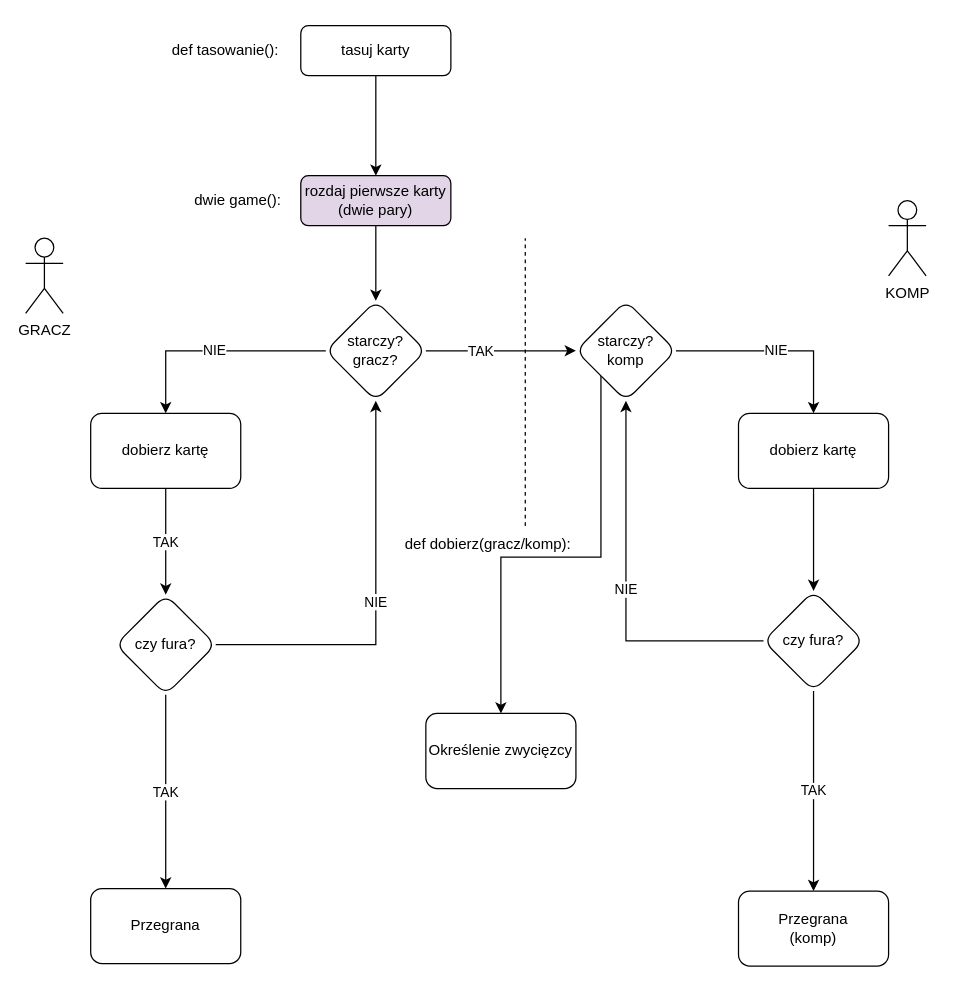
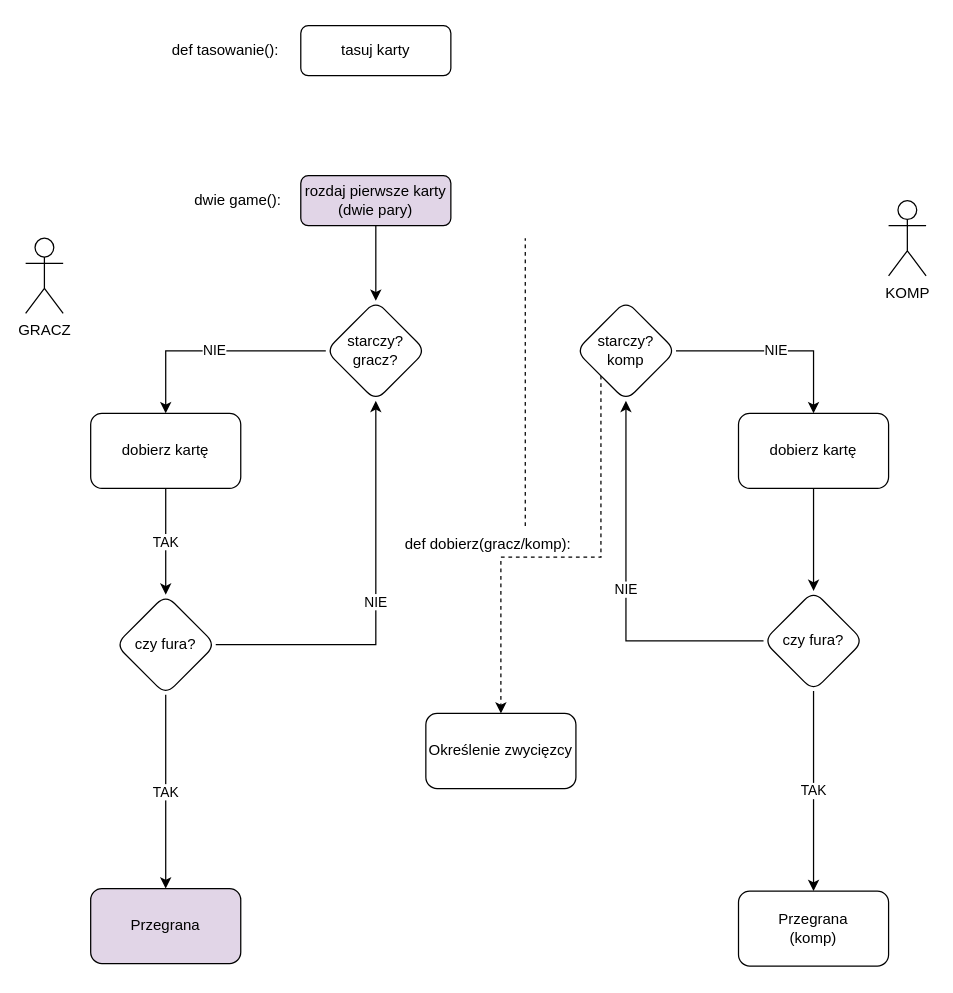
(376, 122) -> none
(497, 351) -> none
(567, 557) -> (567, 557)
(166, 926) -> (166, 926)
